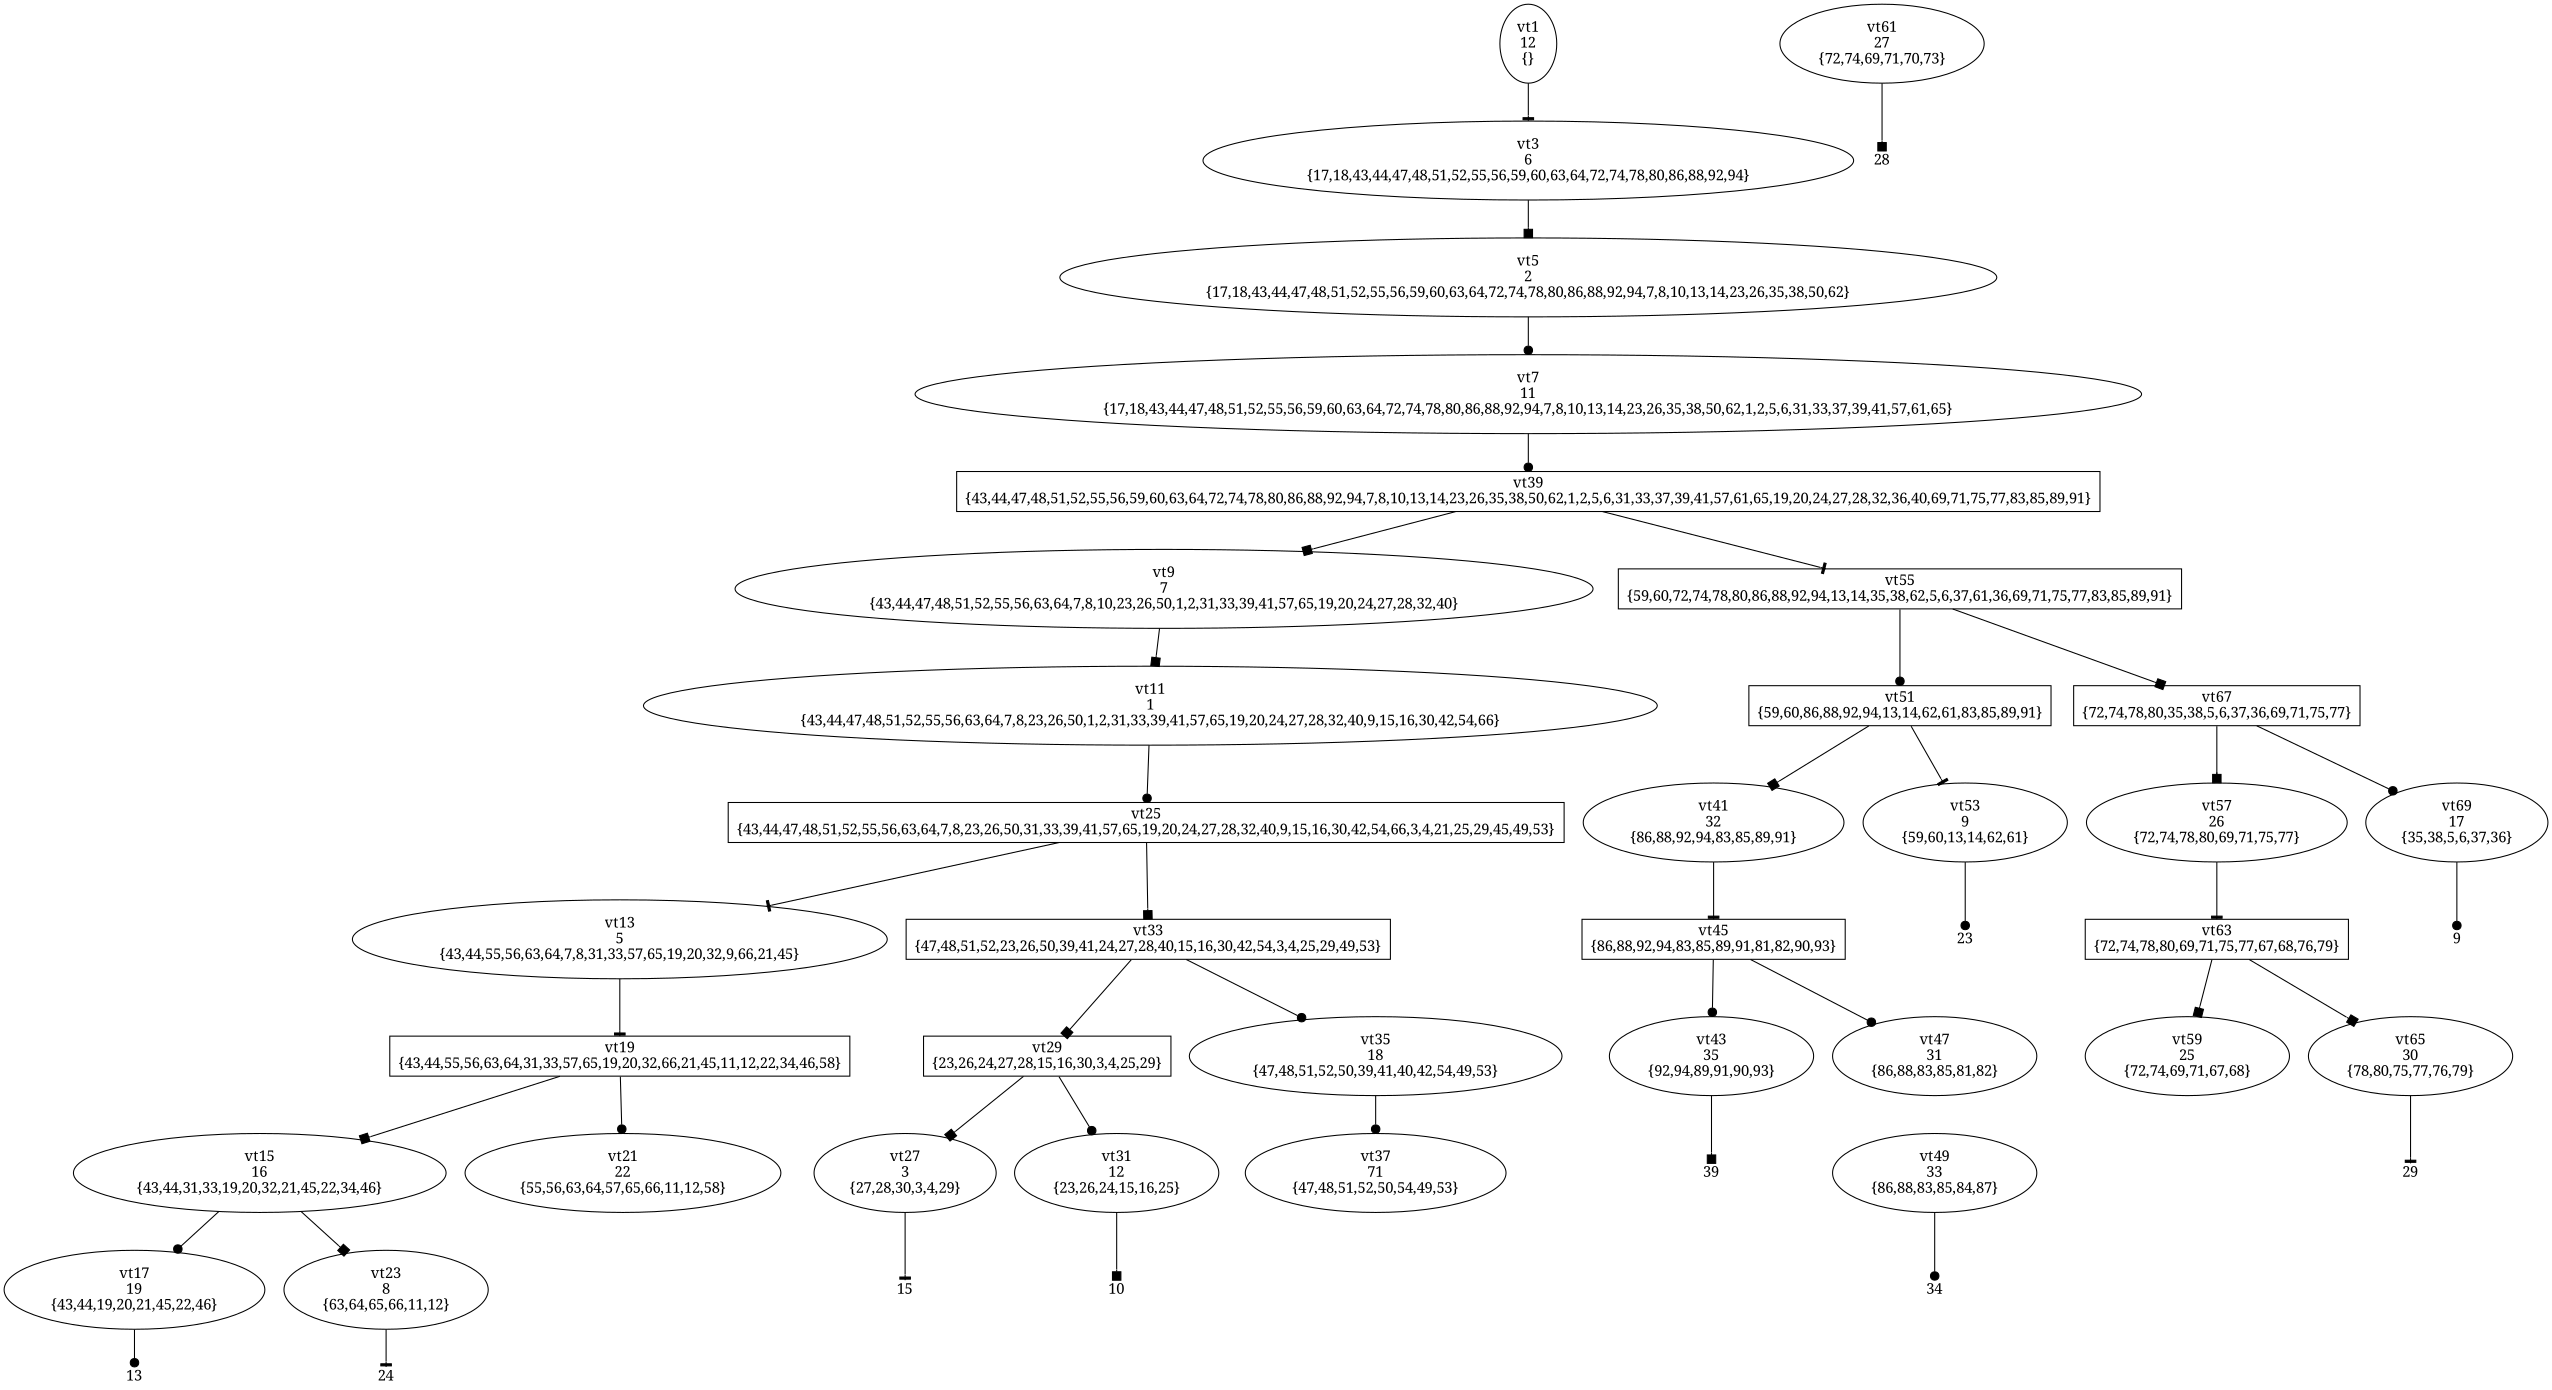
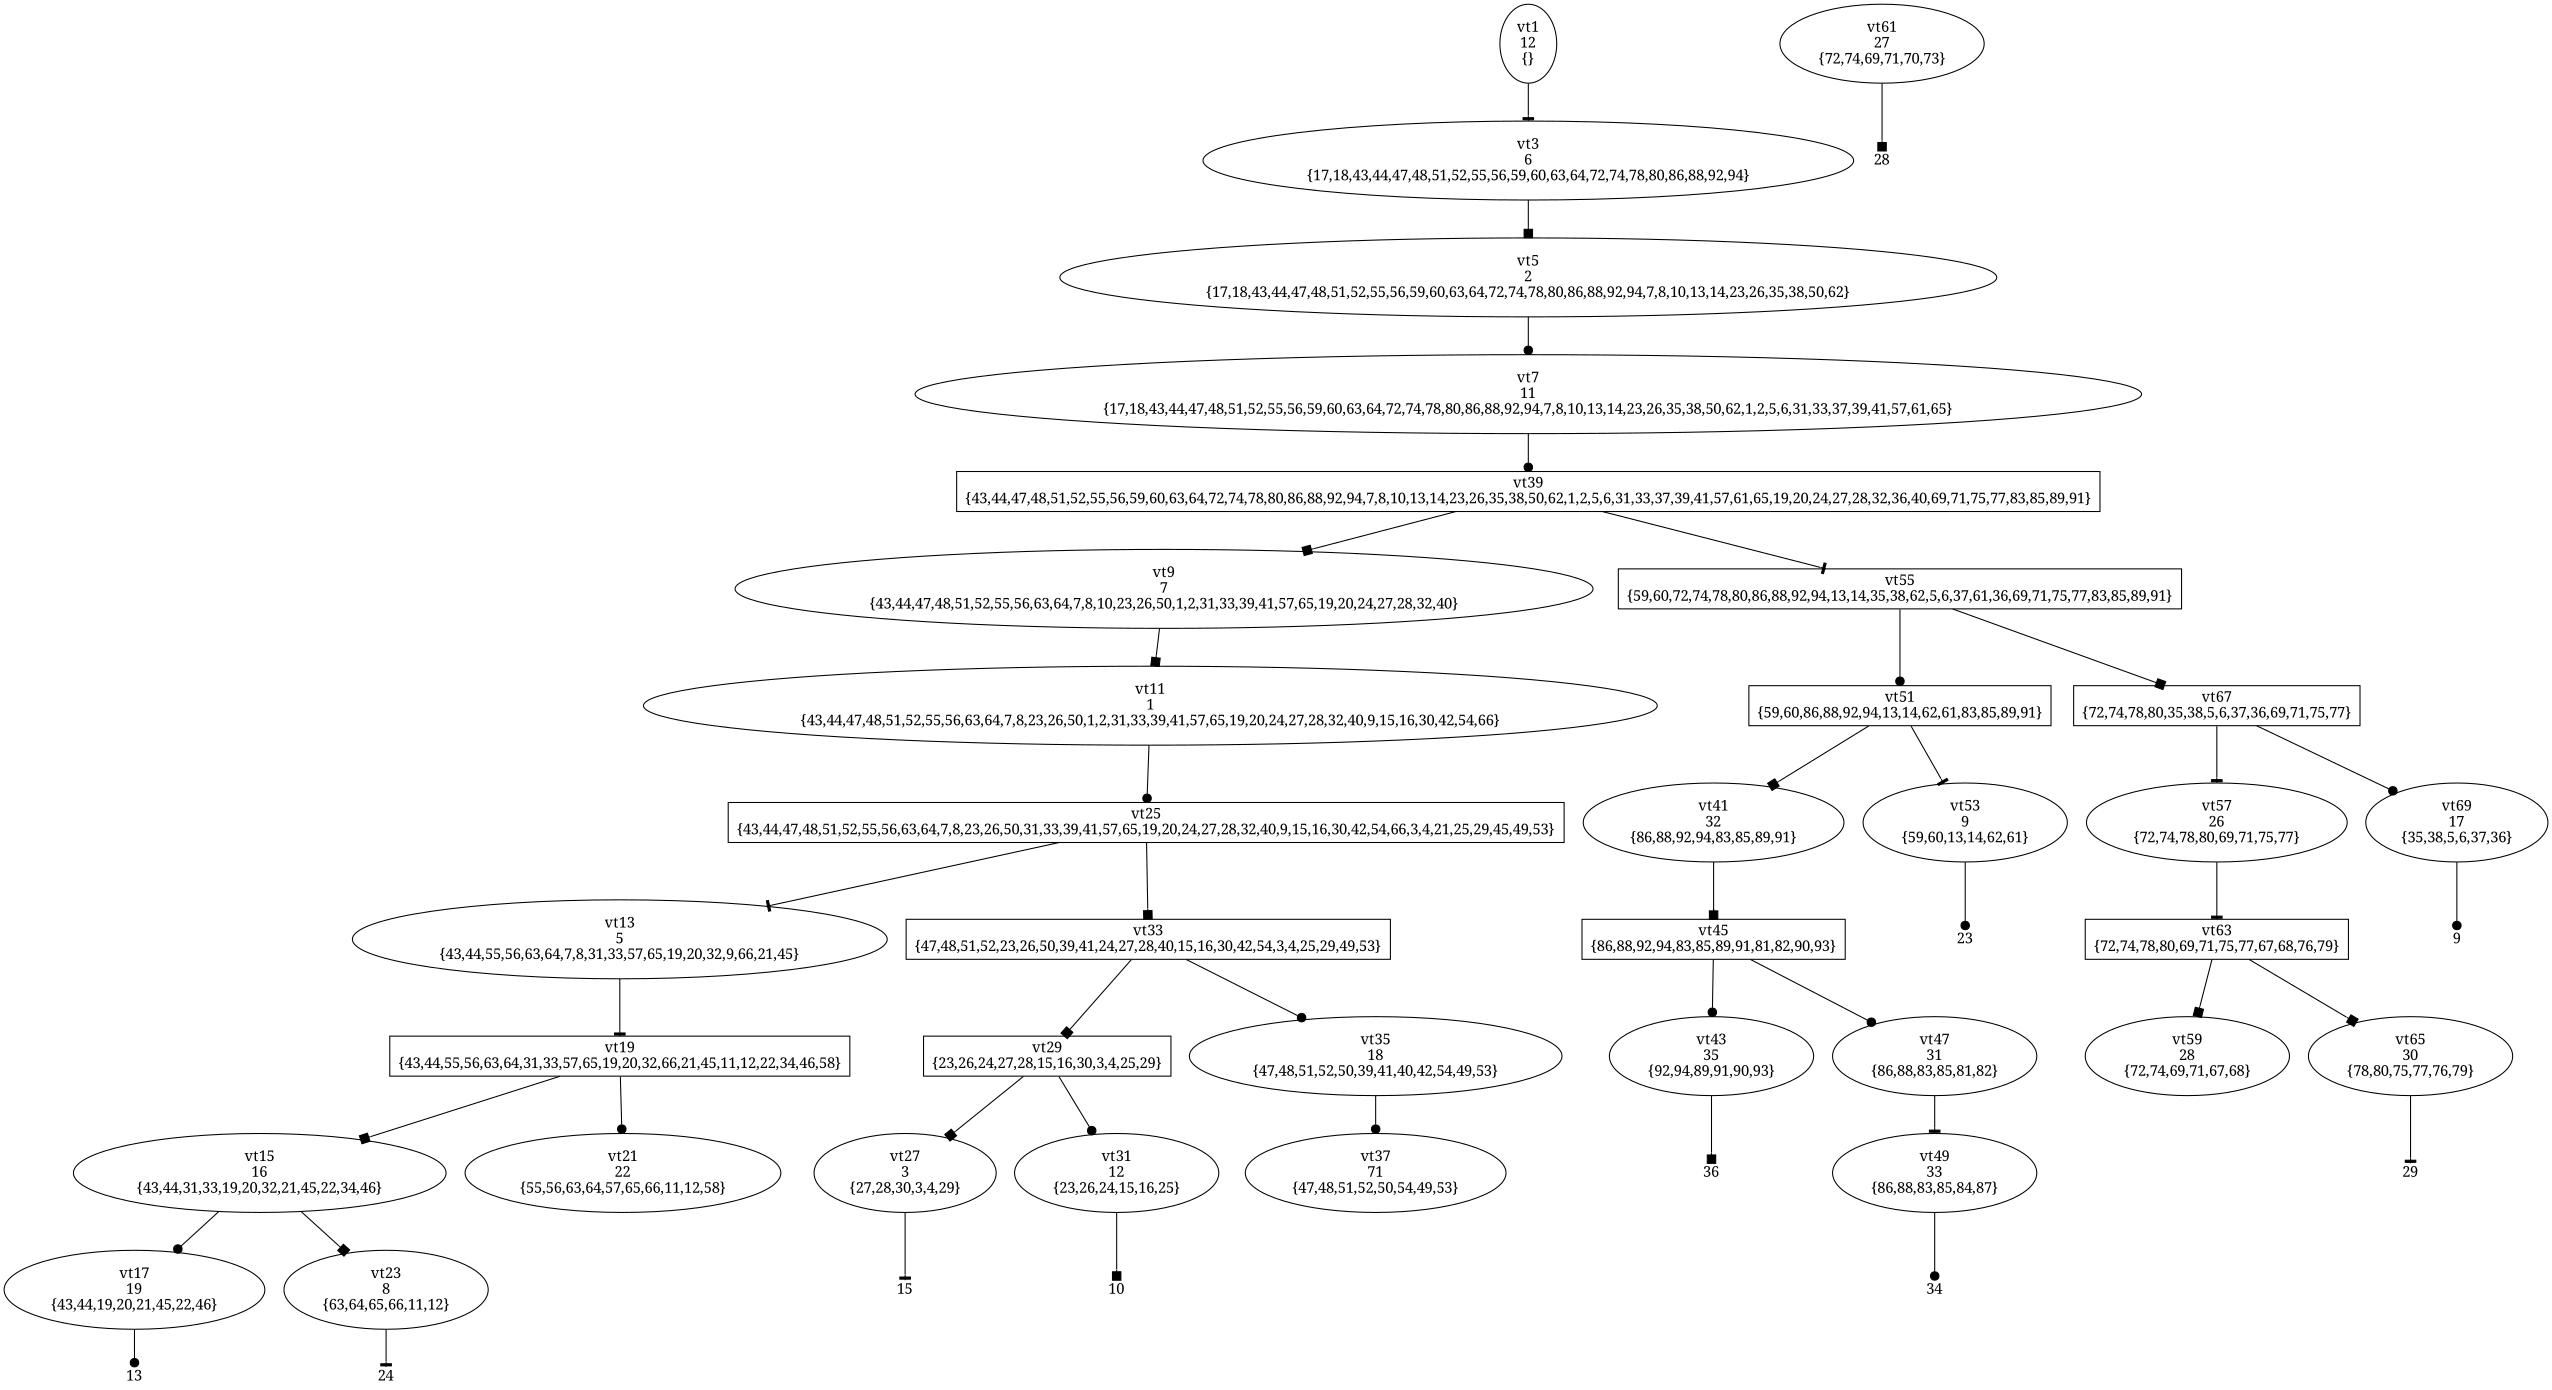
(2217, 752) -> (2217, 752)
(1714, 888) -> (1714, 888)
(2187, 1056) -> (2187, 1056)
none -> (1935, 1112)
(1712, 1173) -> (1712, 1173)
